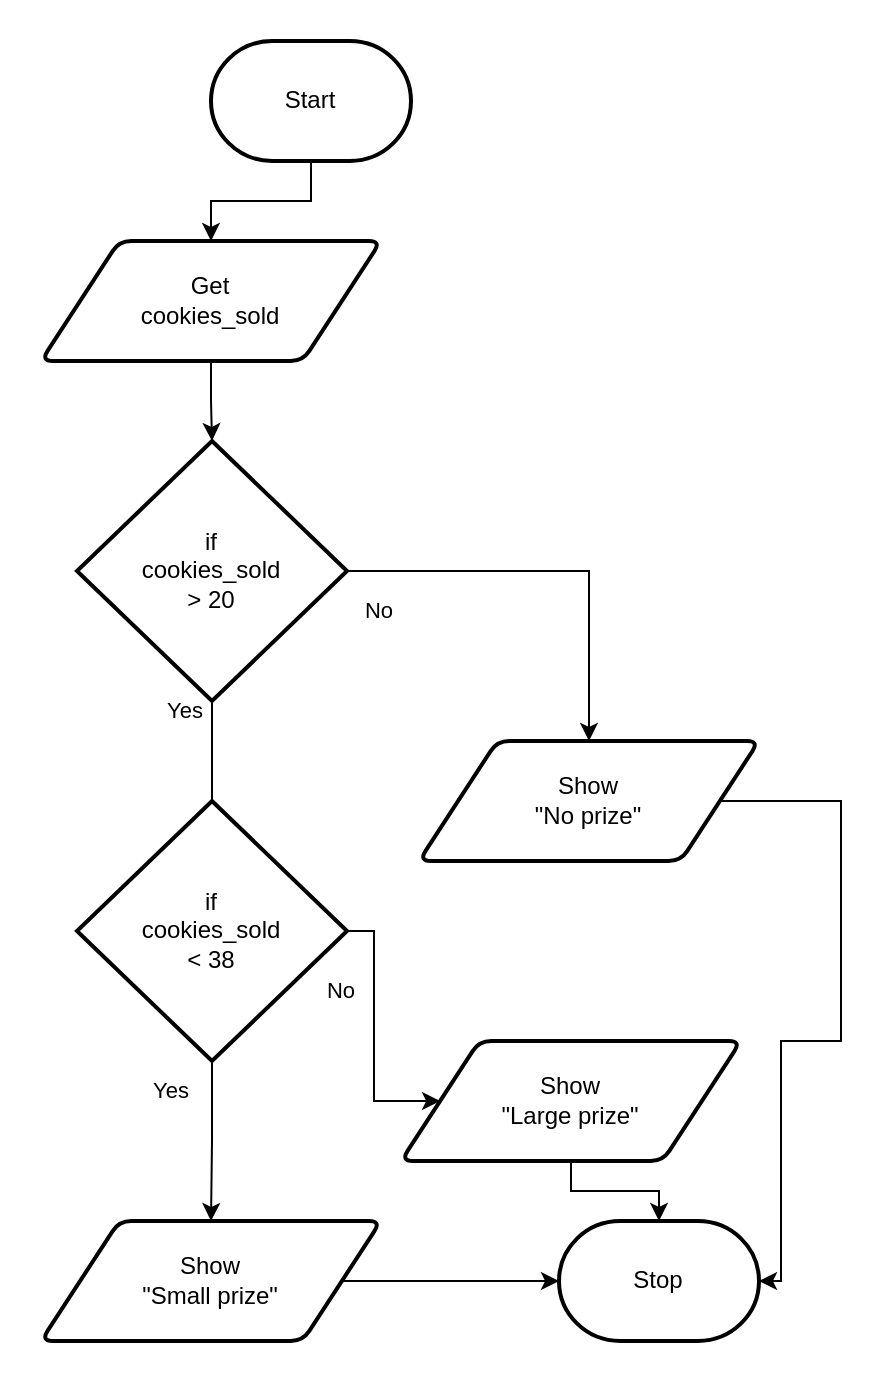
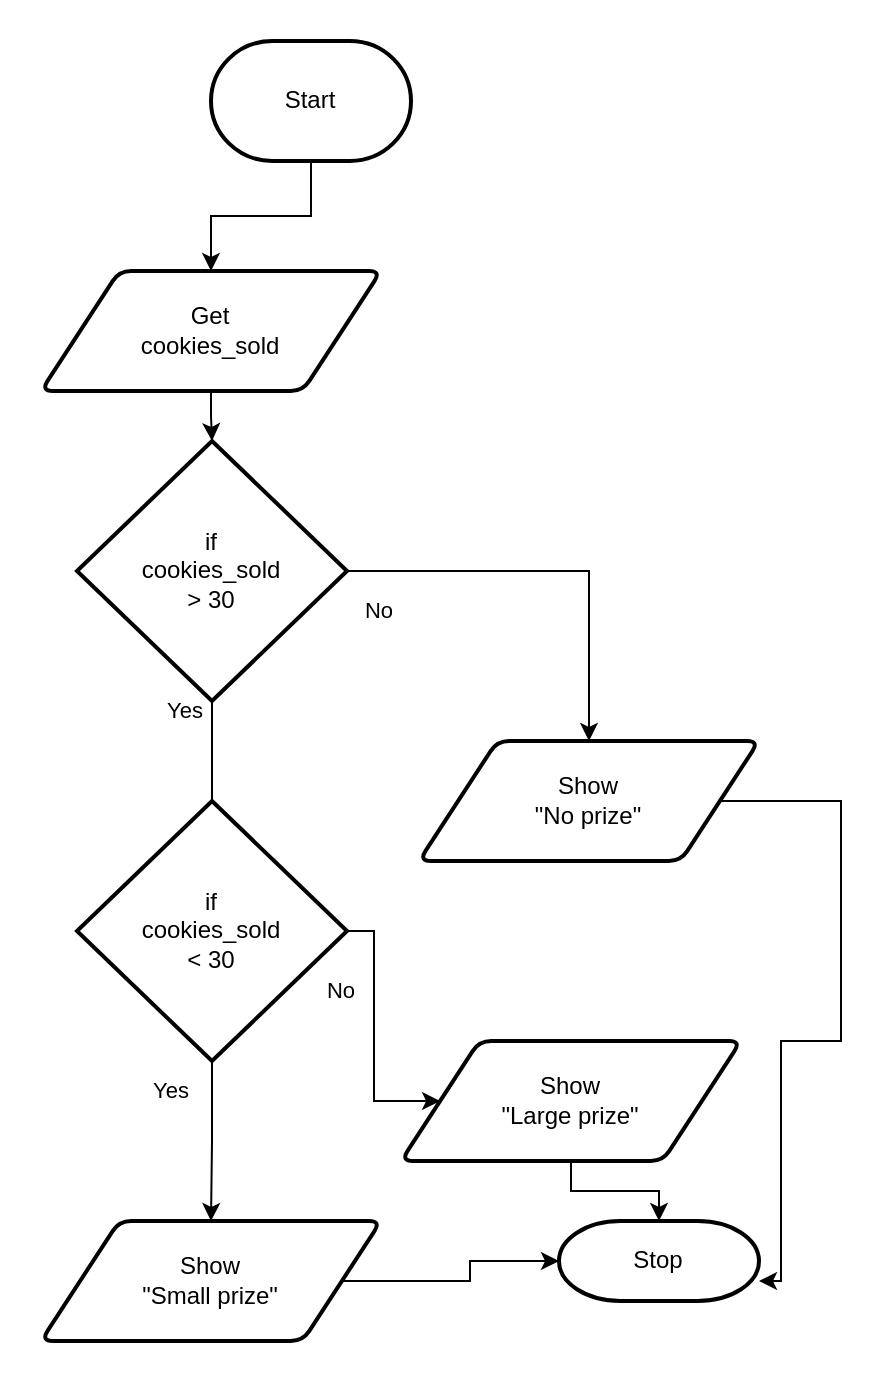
(211, 301) -> (211, 331)
(212, 571) -> (212, 571)
(212, 931) -> (212, 931)
(659, 1281) -> (659, 1261)
